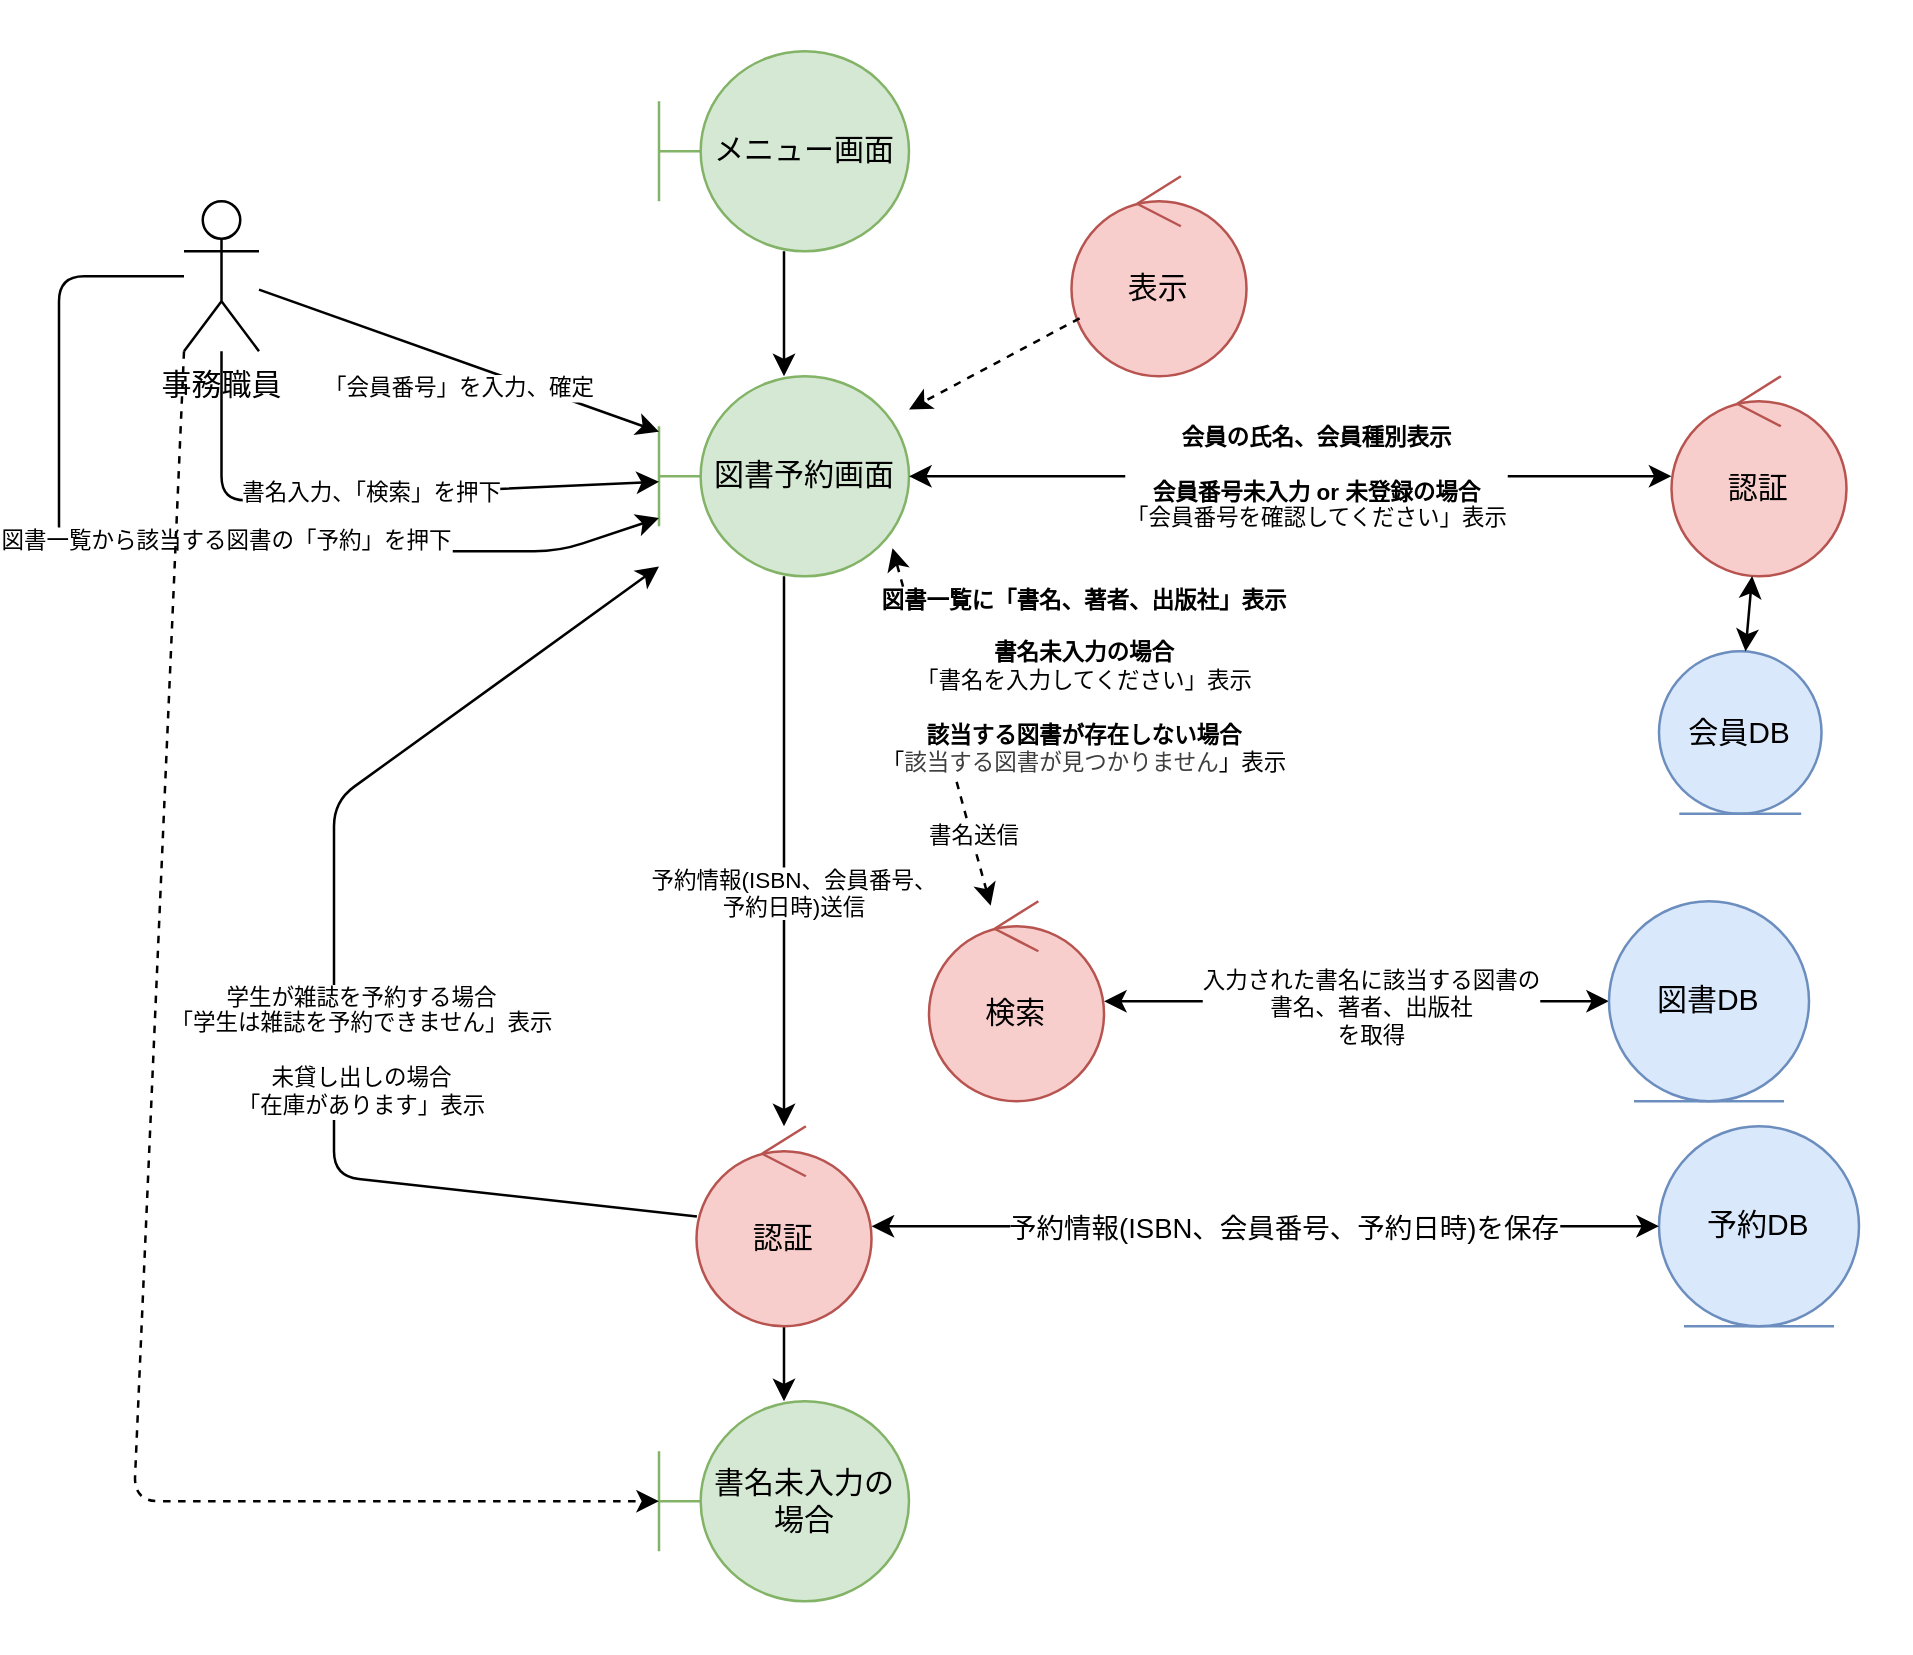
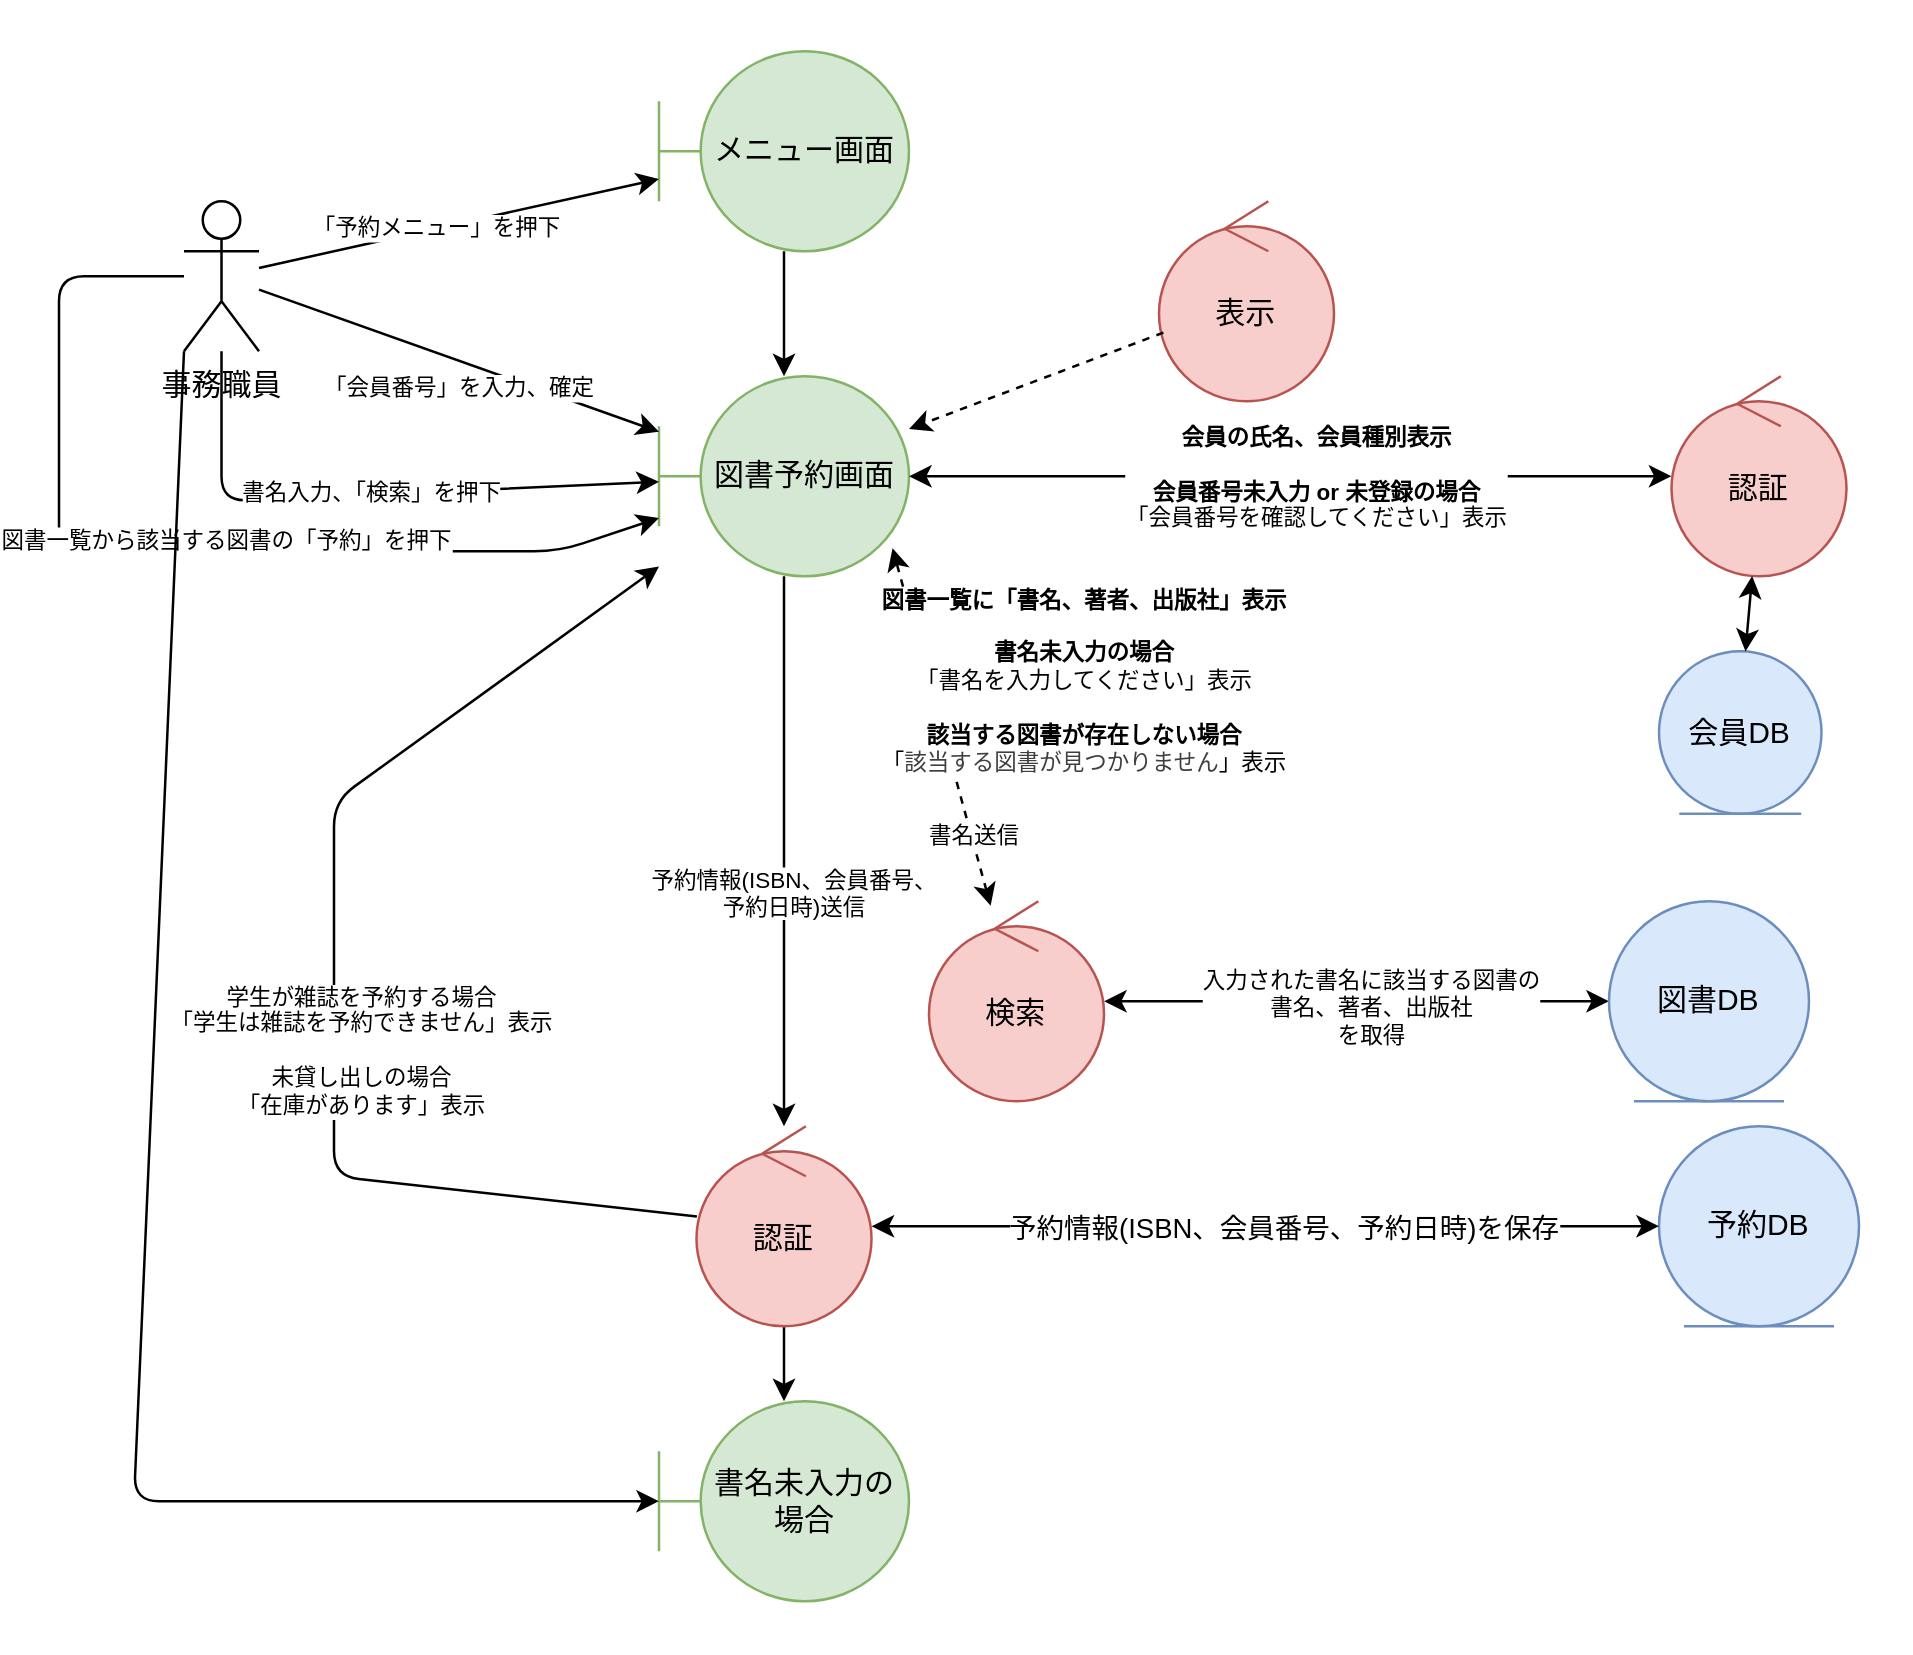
none -> (567, 199)
(1159, 276) -> (1246, 301)
(144, 1274) -> (144, 1274)
